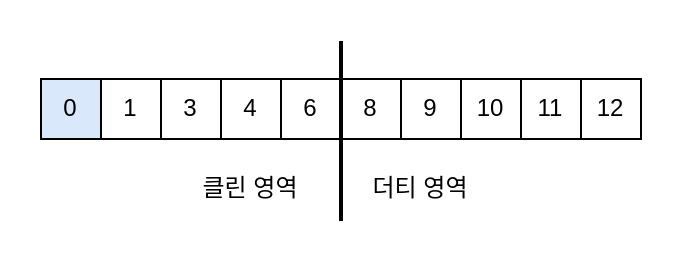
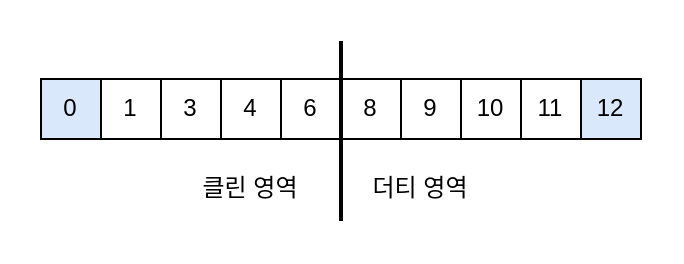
(611, 109) -> (611, 109)
